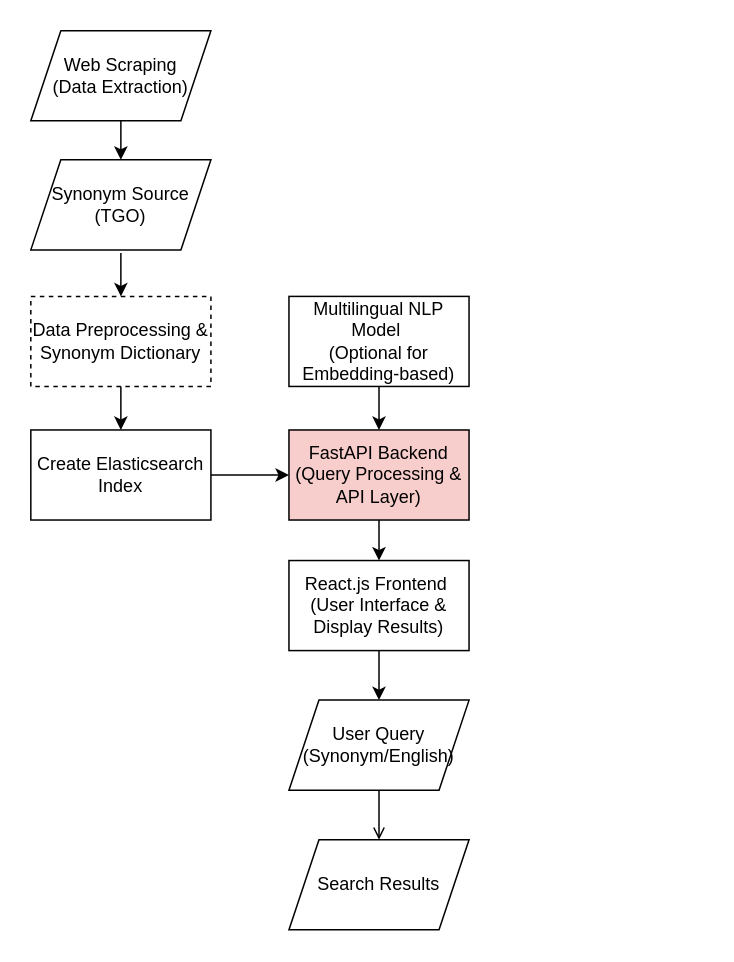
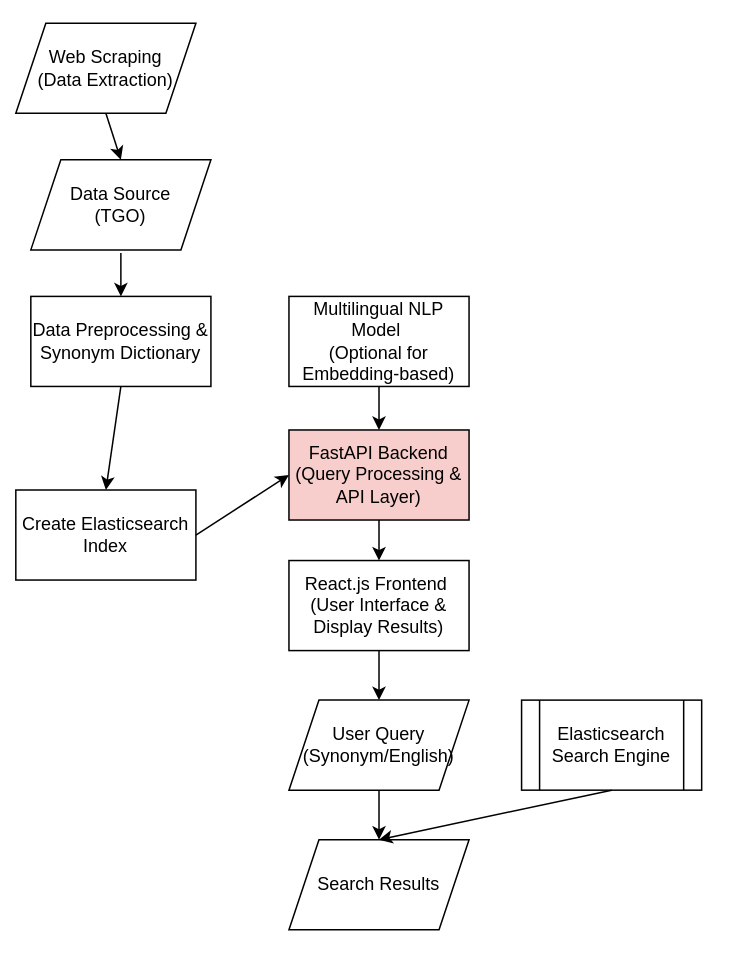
(121, 76) -> (106, 68)
(121, 205) -> (121, 205)
(121, 341) -> (121, 341)
(121, 475) -> (106, 535)
none -> (611, 745)
none -> (500, 814)
(379, 831) -> (379, 828)
